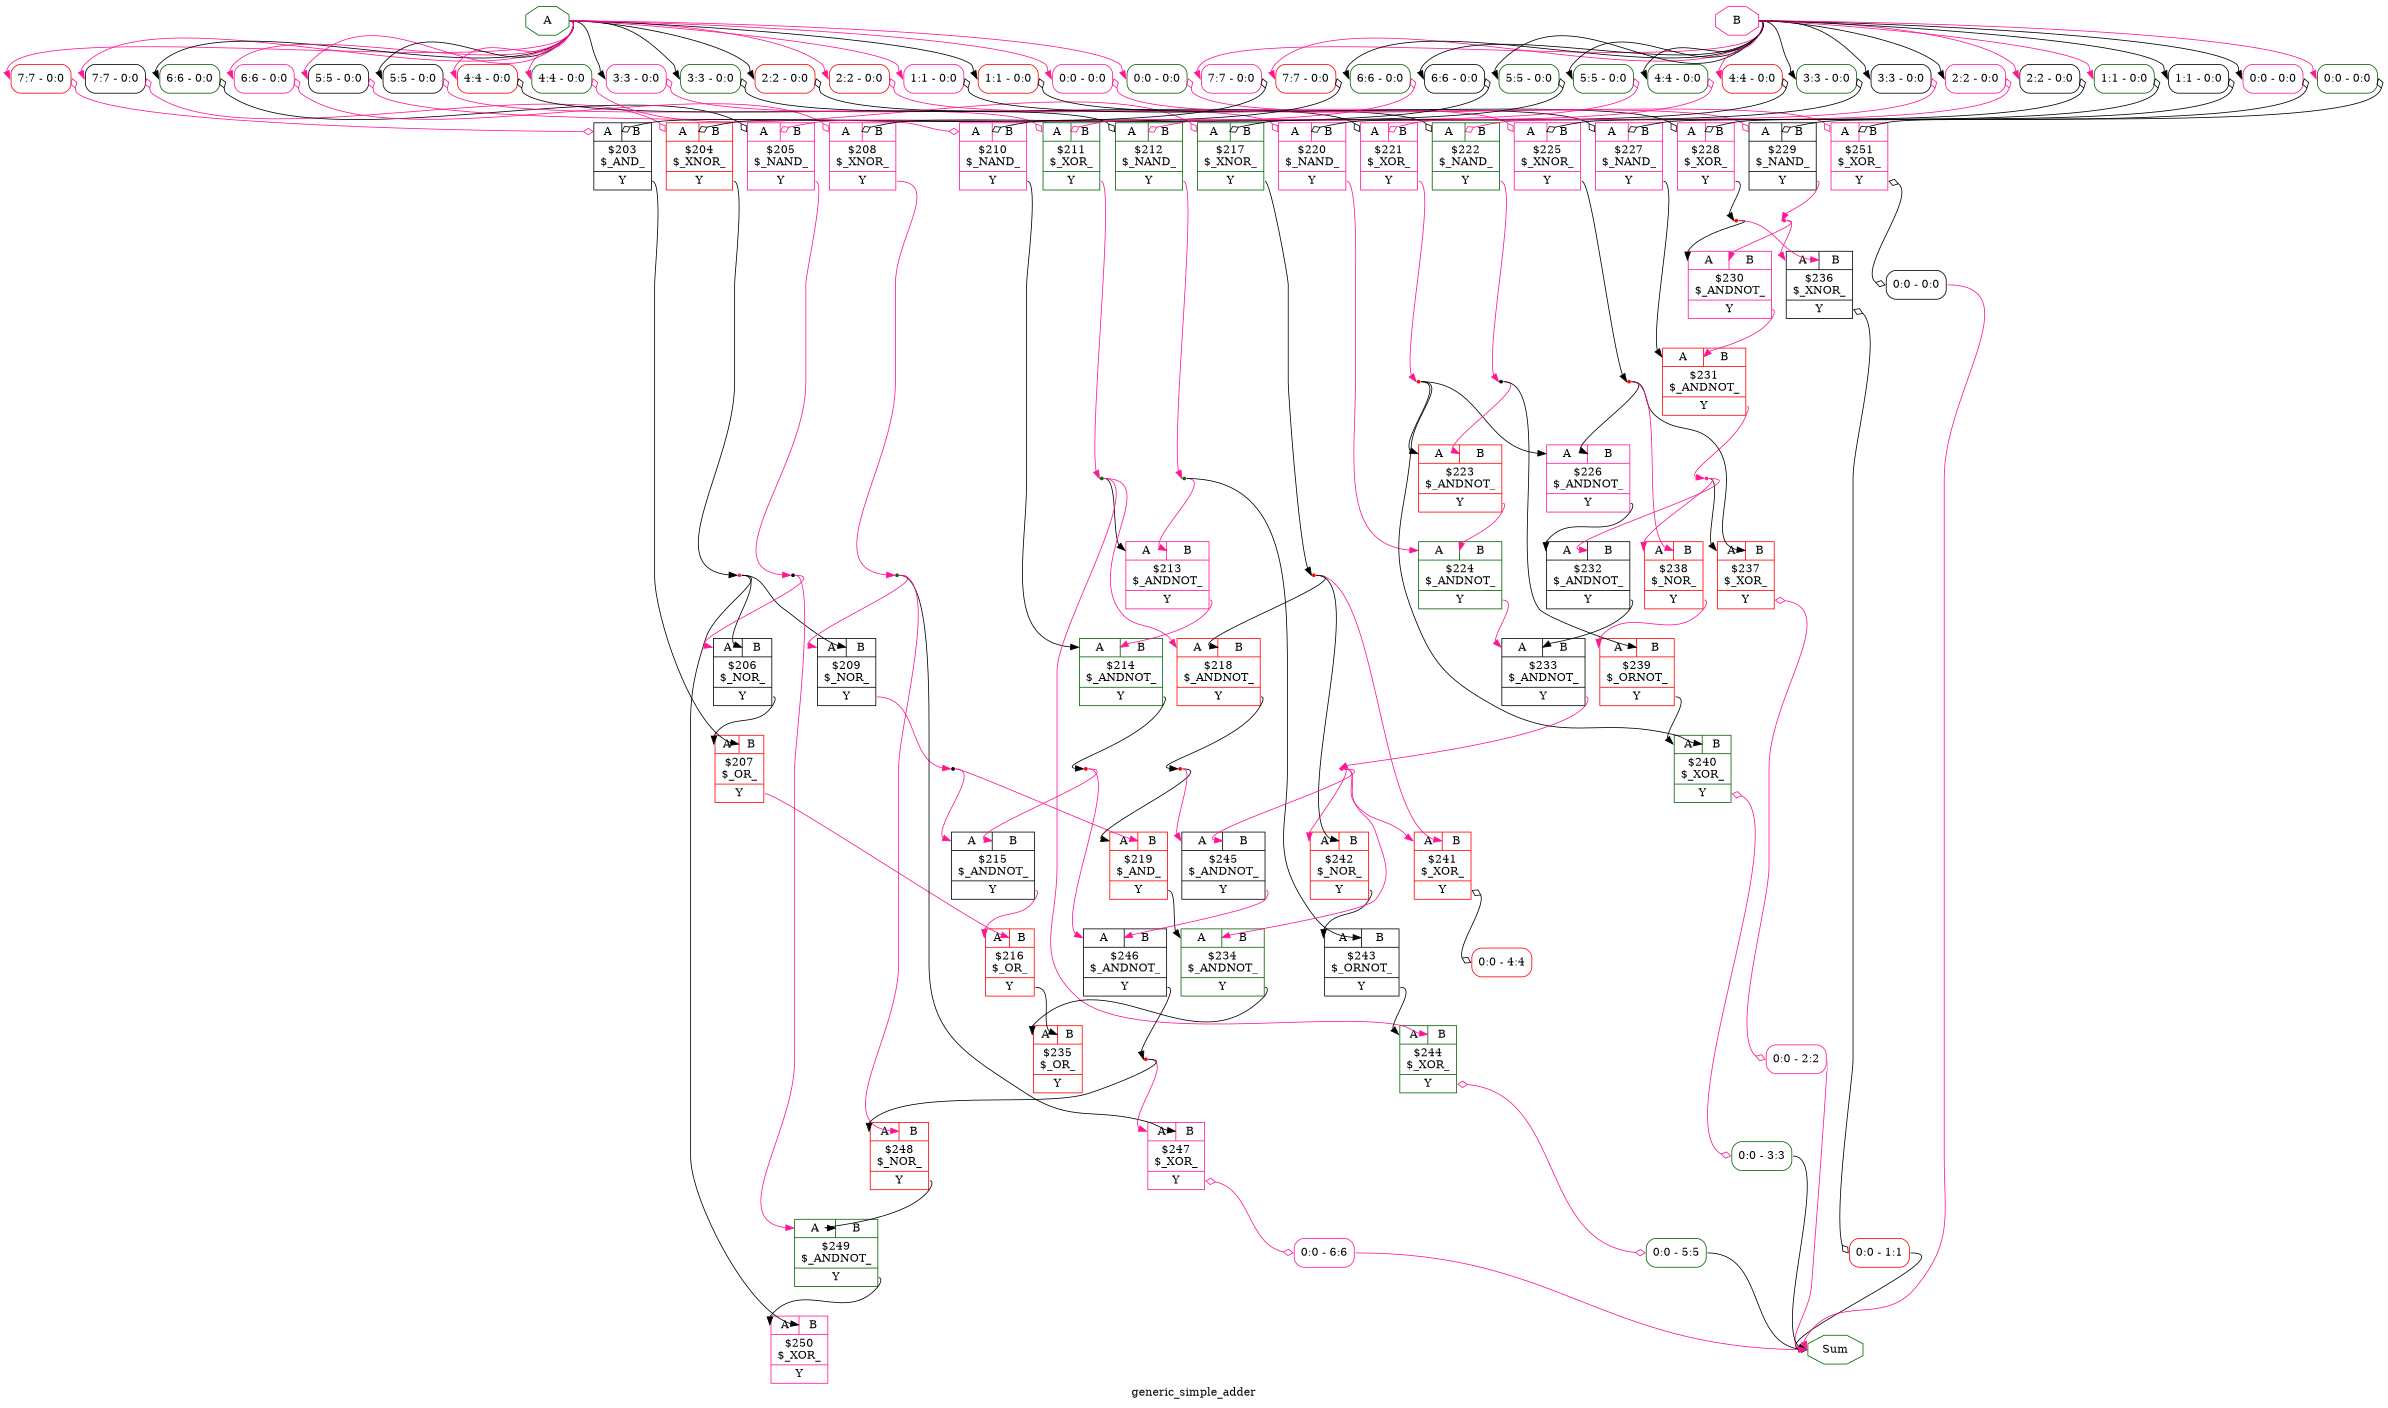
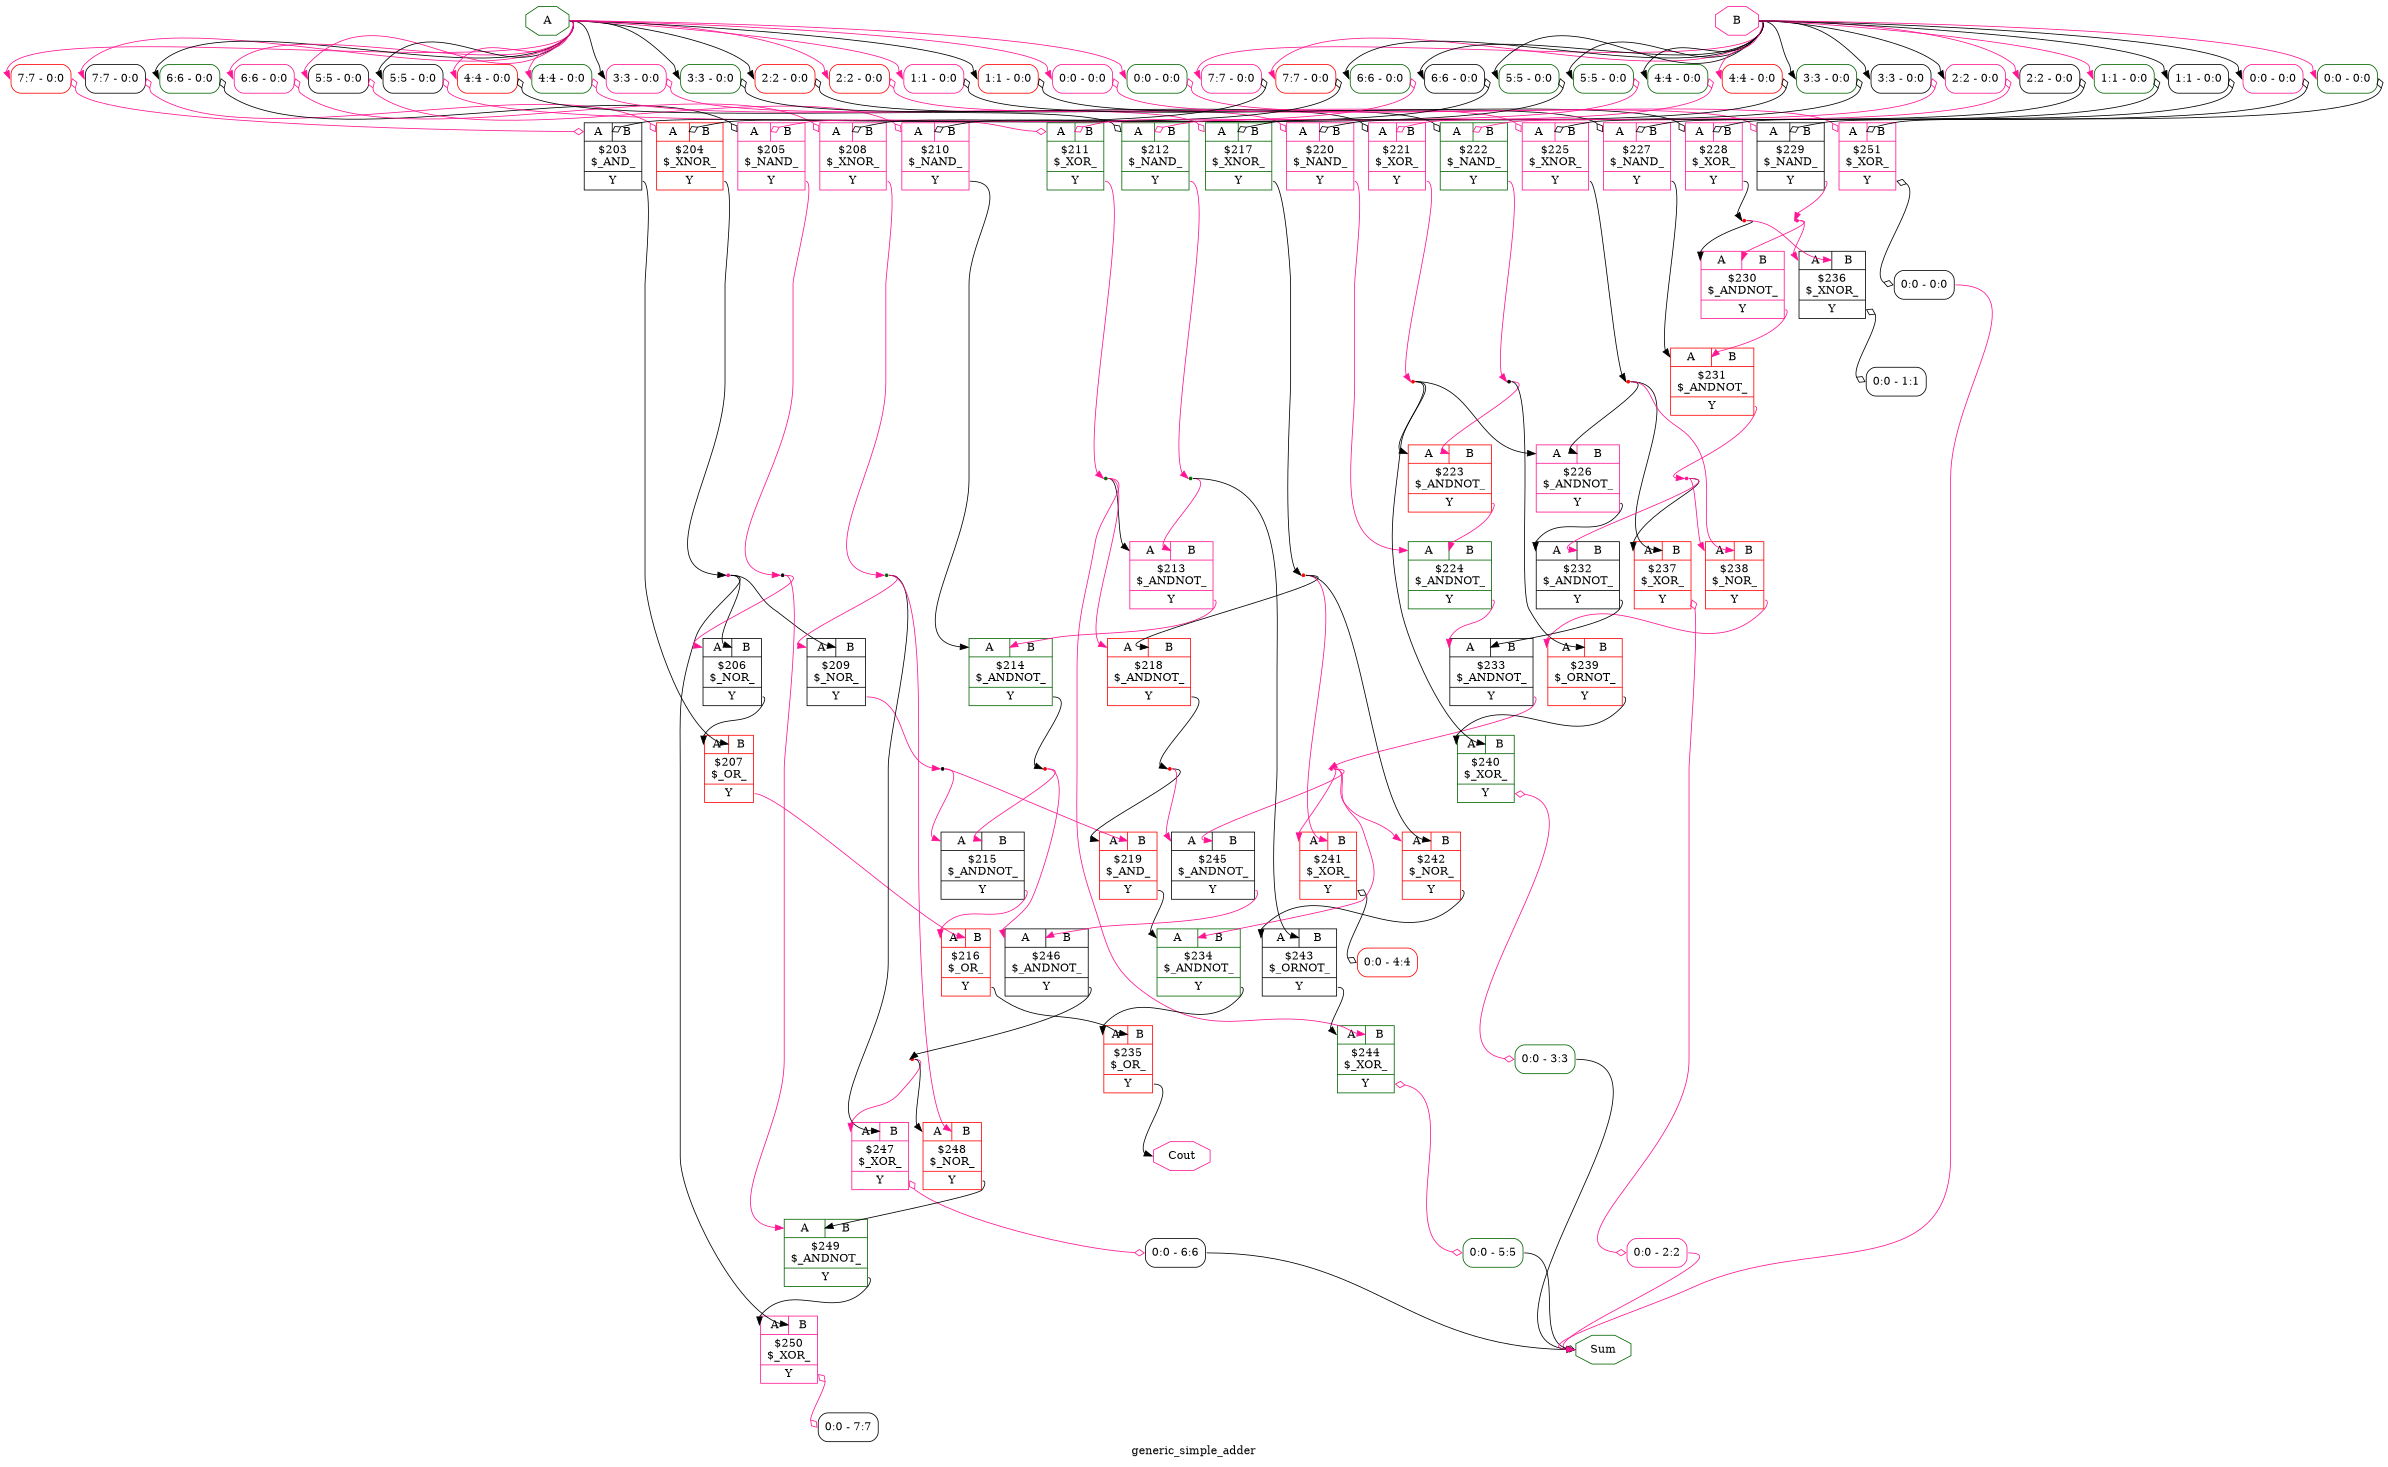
none -> (1182, 1156)
(1818, 1205) -> (1635, 1299)
(1324, 1253) -> (1175, 1253)
(1879, 1253) -> (1896, 382)
(1863, 1299) -> none
(1577, 1300) -> (1387, 1300)
none -> (848, 1427)
